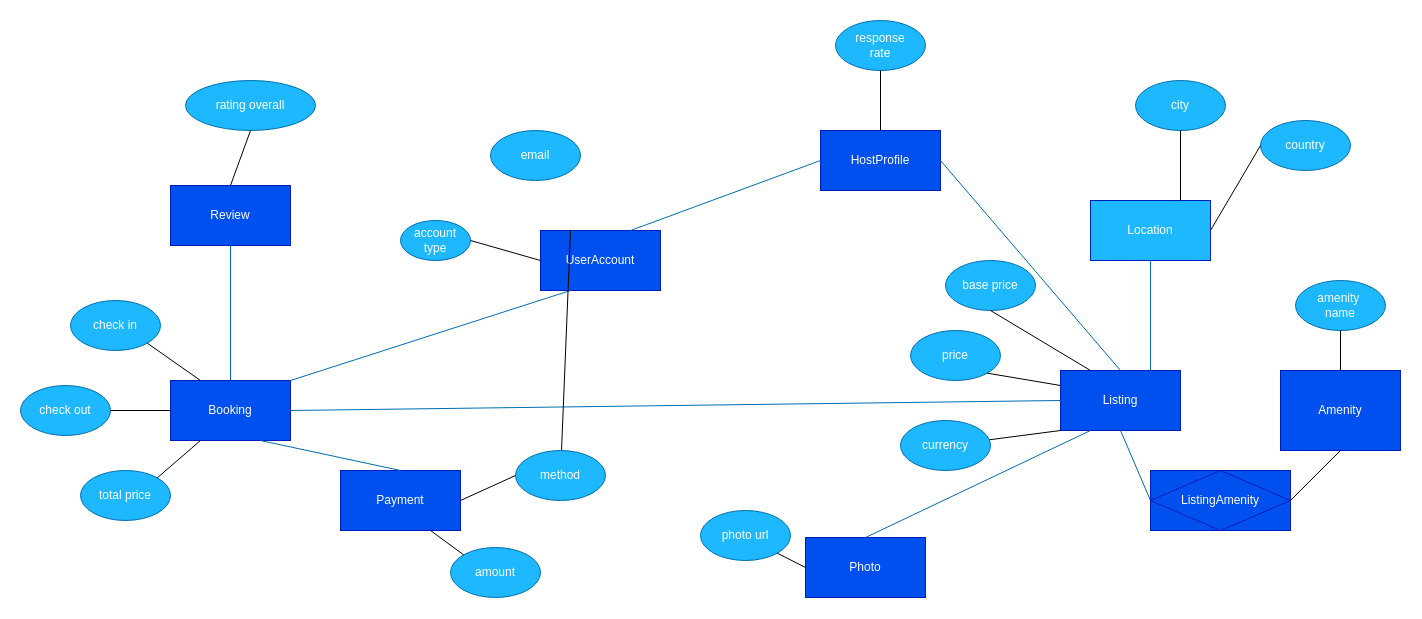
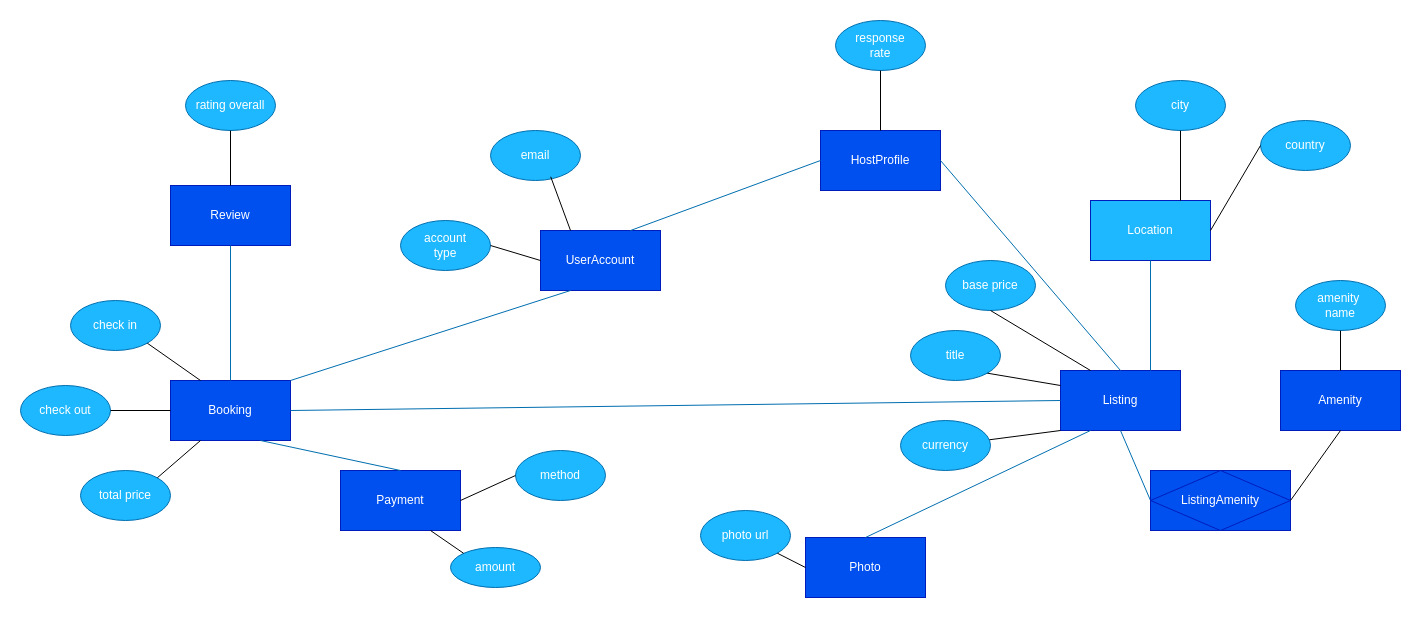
(251, 106) -> (231, 106)
(436, 241) -> (446, 246)
(566, 341) -> (561, 204)
(956, 356) -> (956, 356)
(1341, 411) -> (1341, 401)
(496, 573) -> (496, 568)
